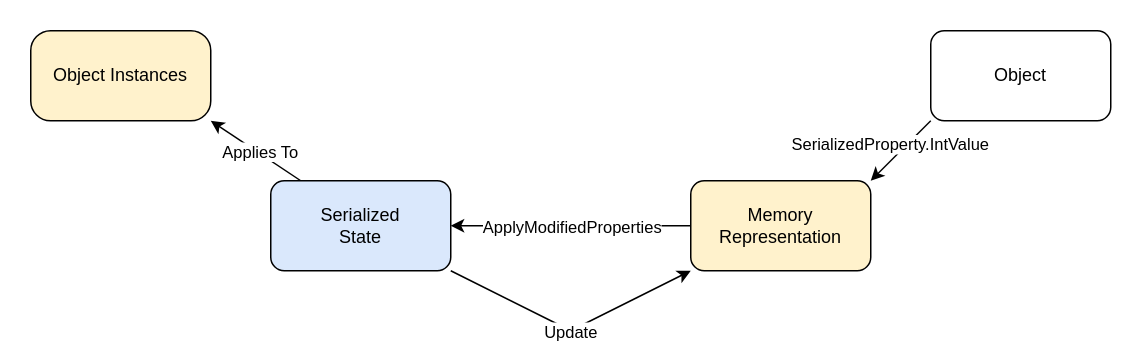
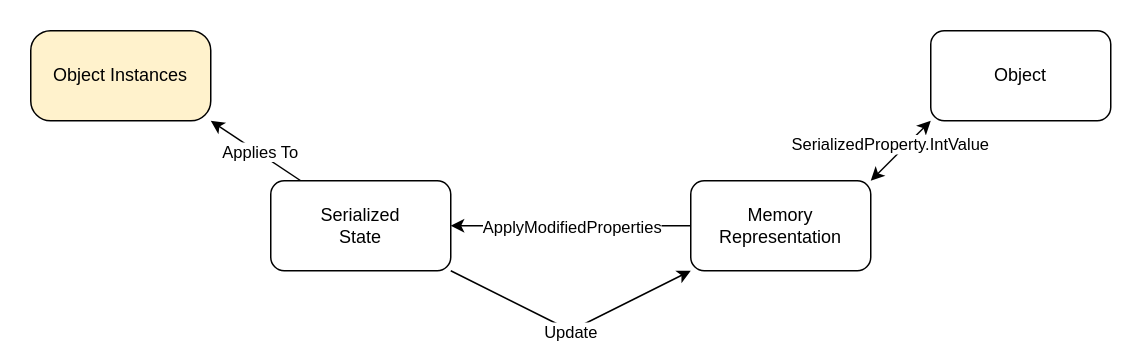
(926, 126) -> (923, 129)
(361, 226) -> (361, 226)
(781, 226) -> (781, 226)
